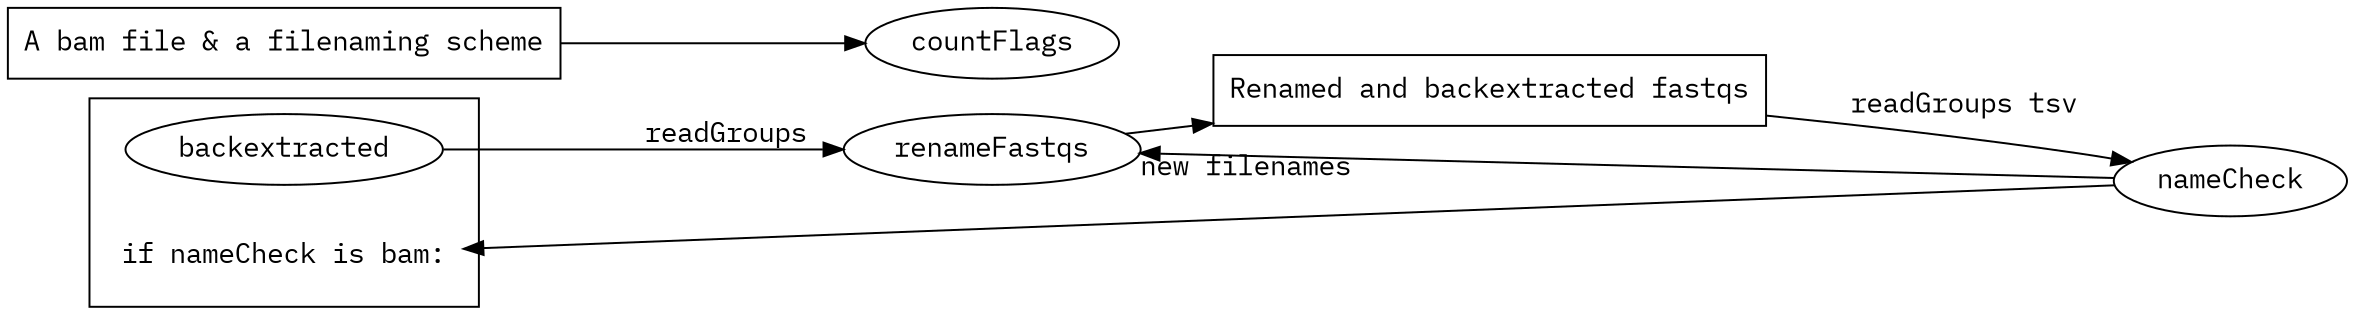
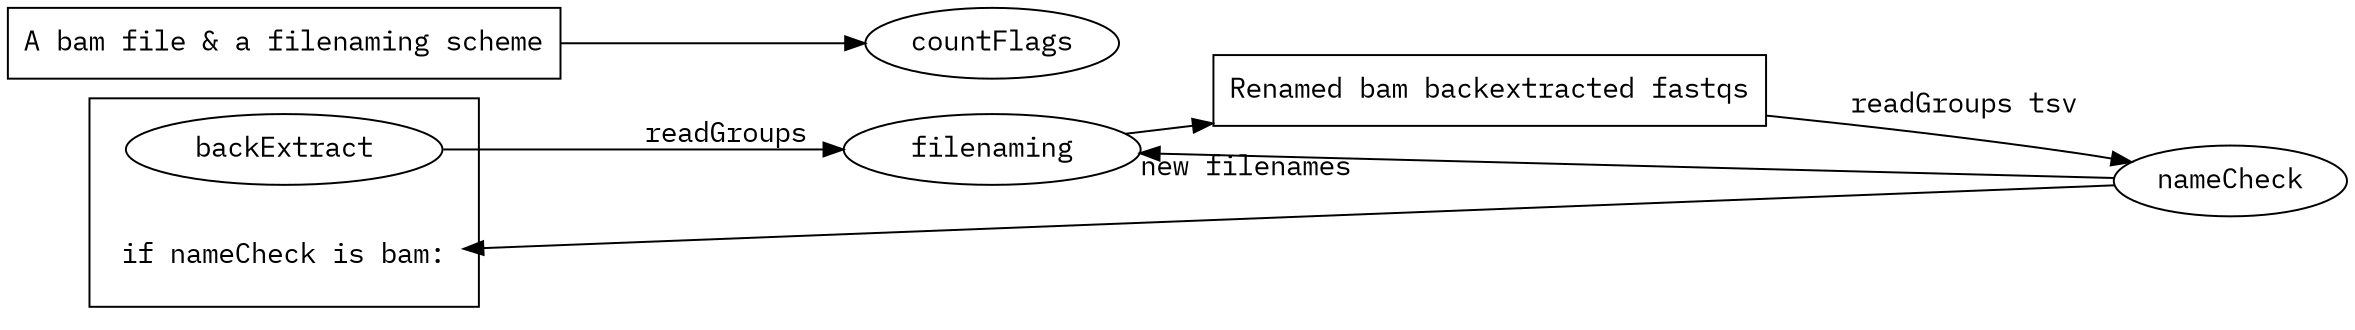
(1490, 90) -> (1490, 90)
(284, 149) -> (284, 149)
(992, 149) -> (992, 149)
